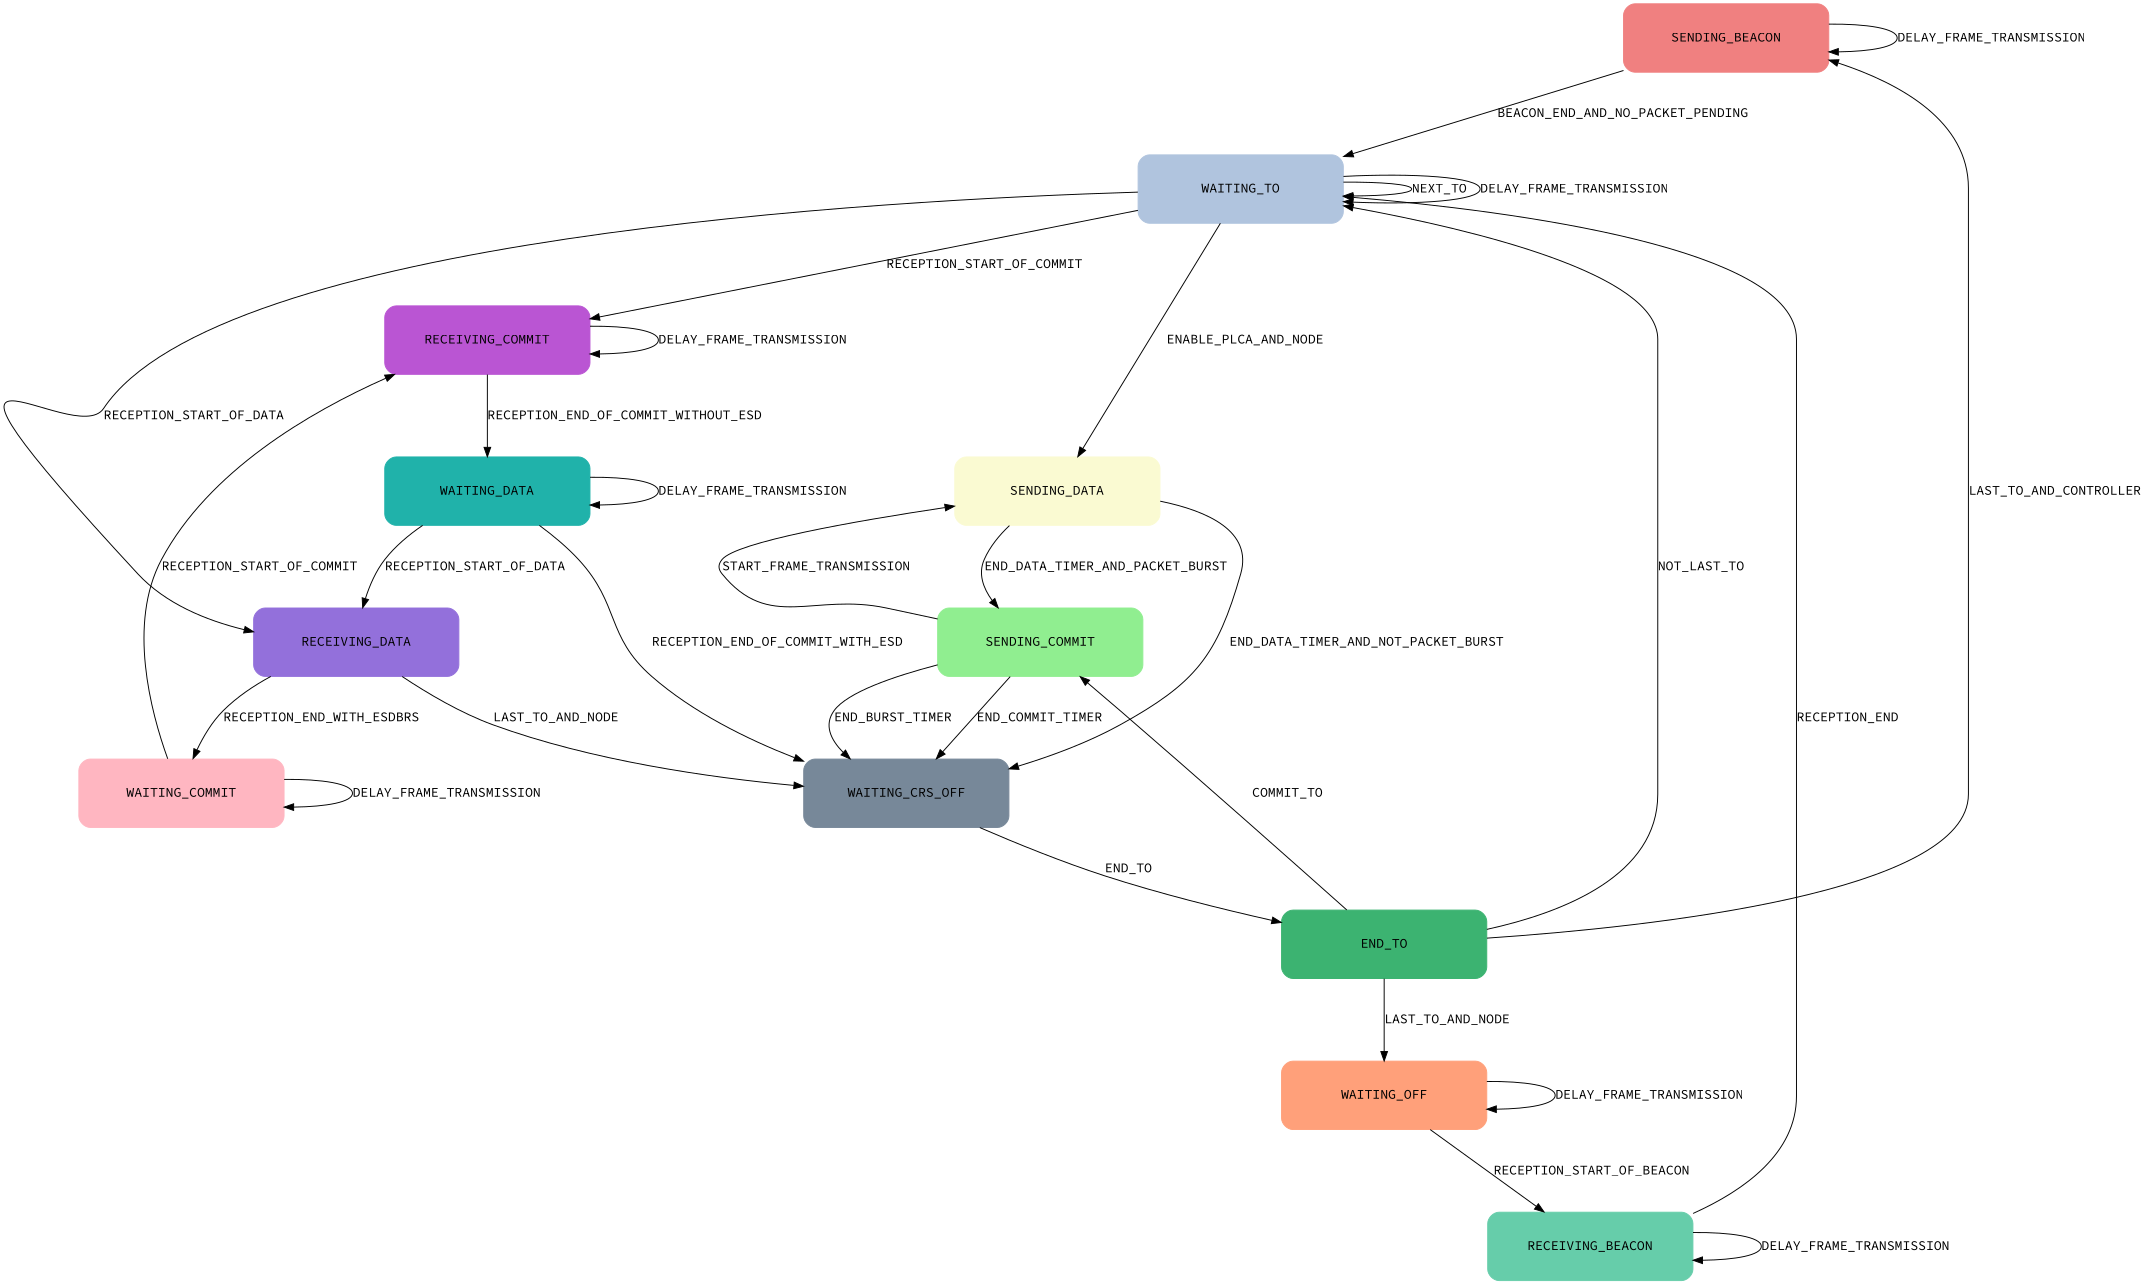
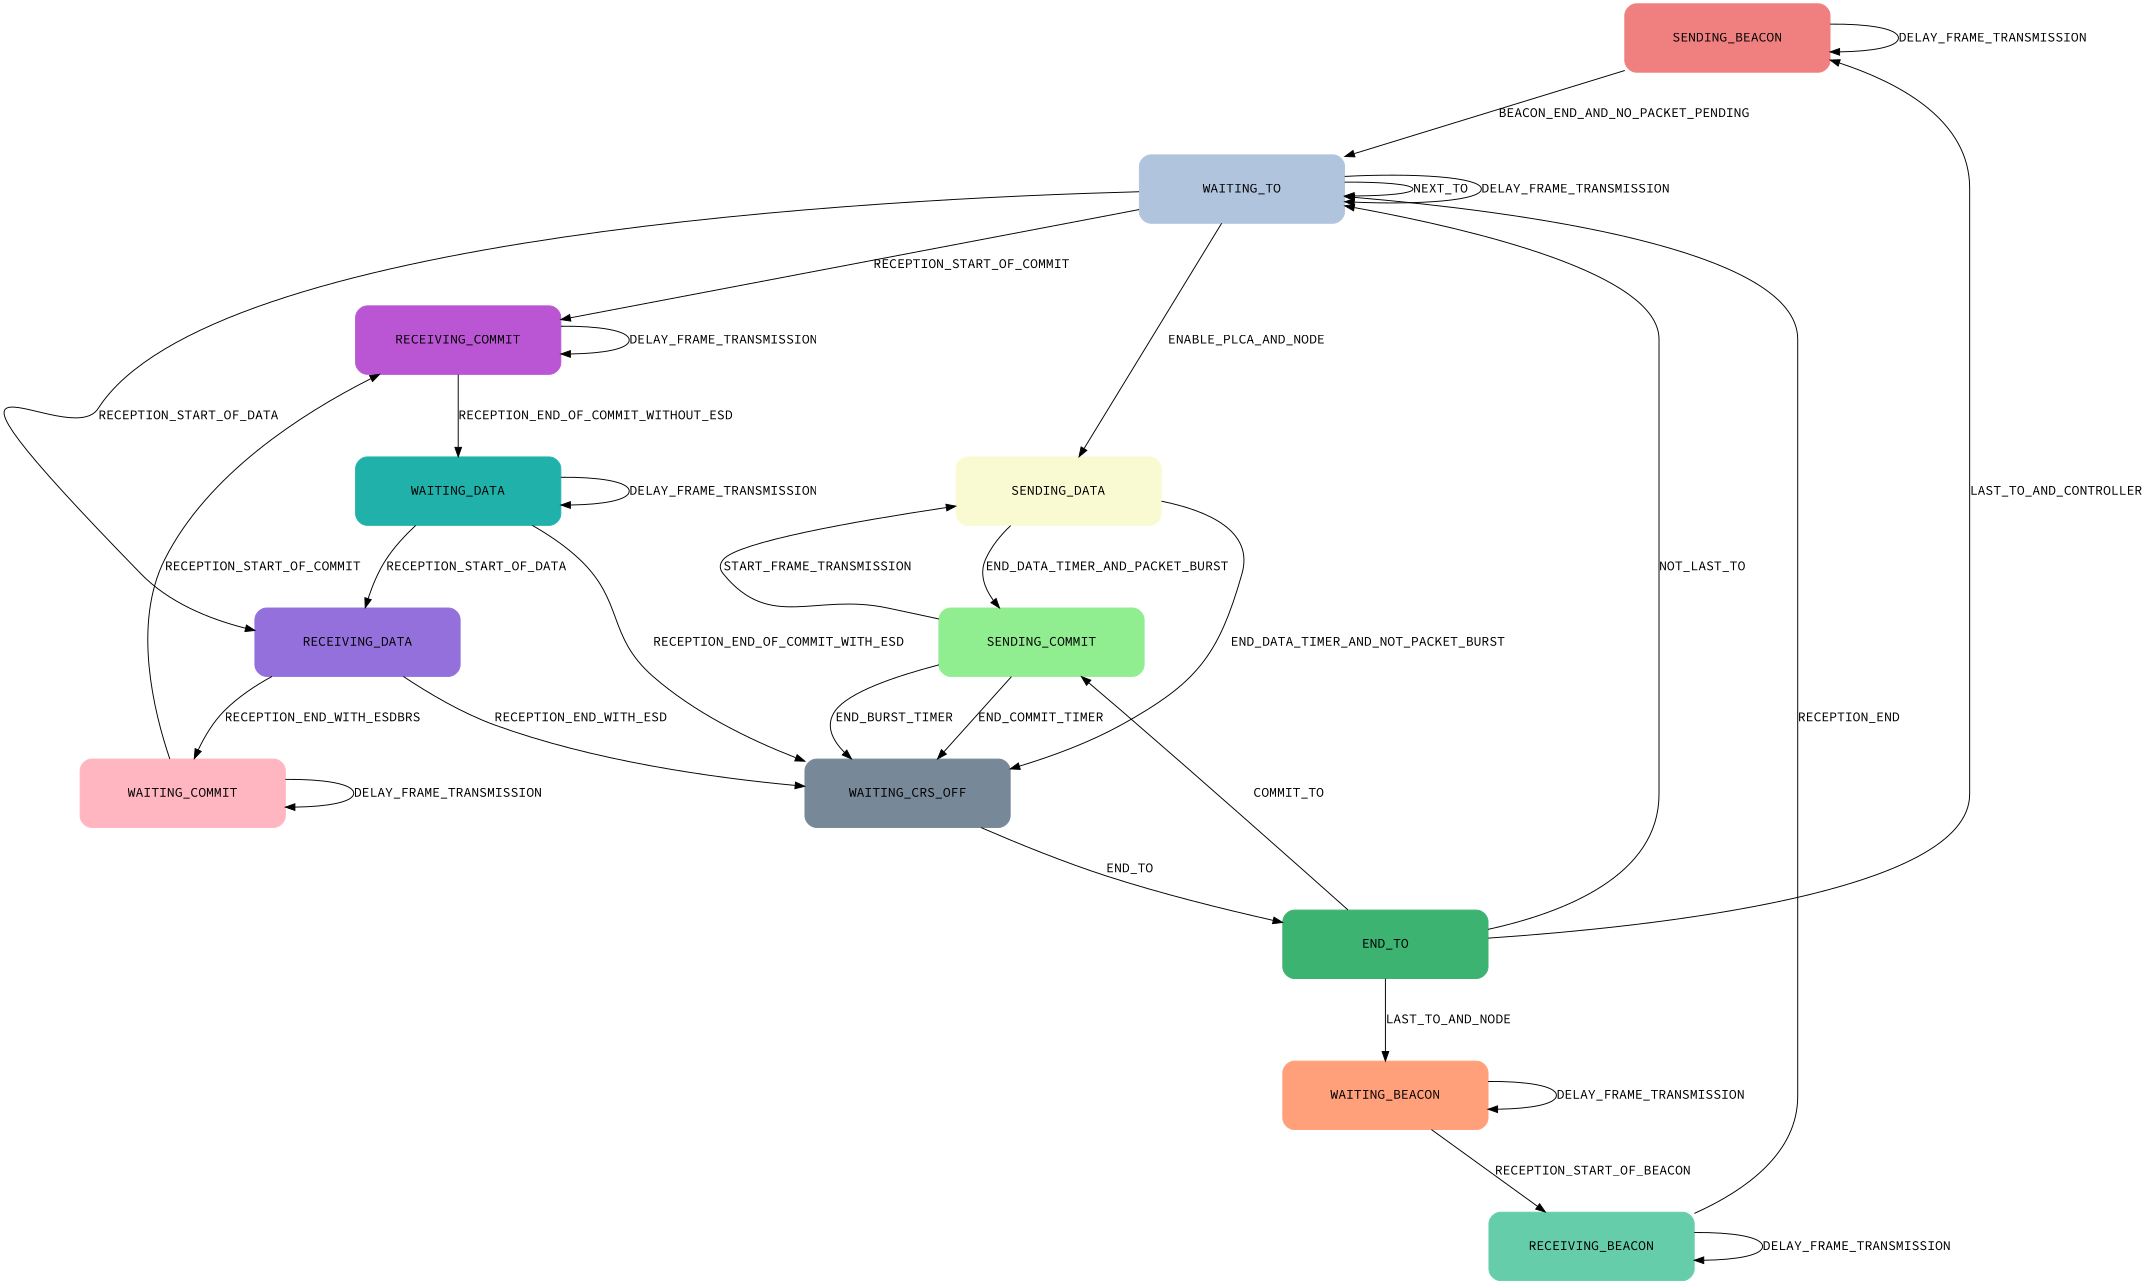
(556, 718) -> (581, 718)
(1384, 1095) -> (1385, 1095)
